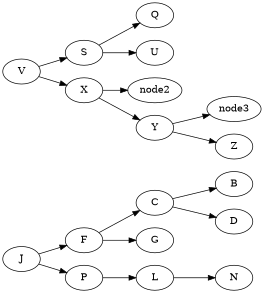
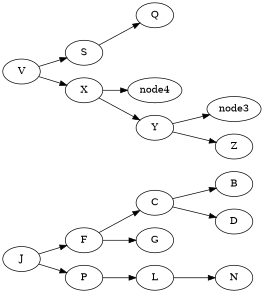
(155, 53) -> none
(155, 90) -> (155, 90)
